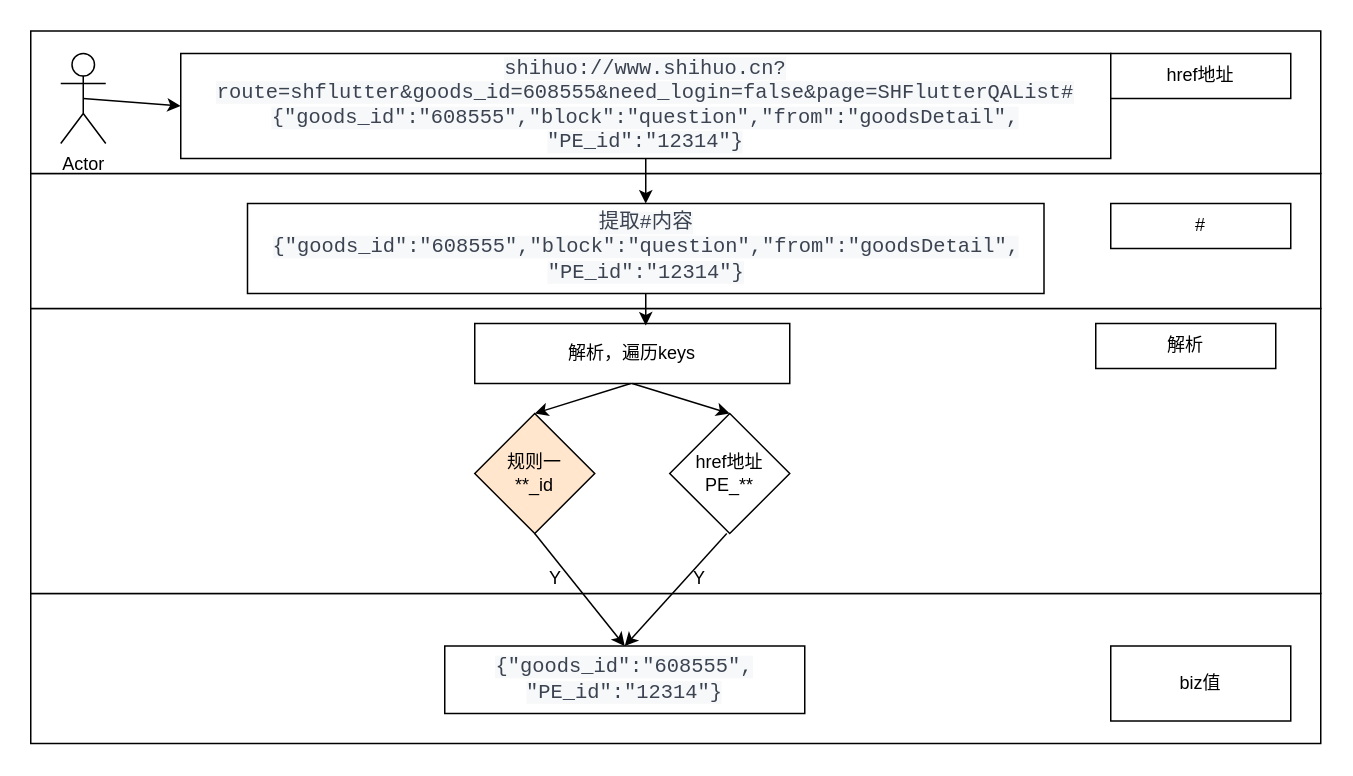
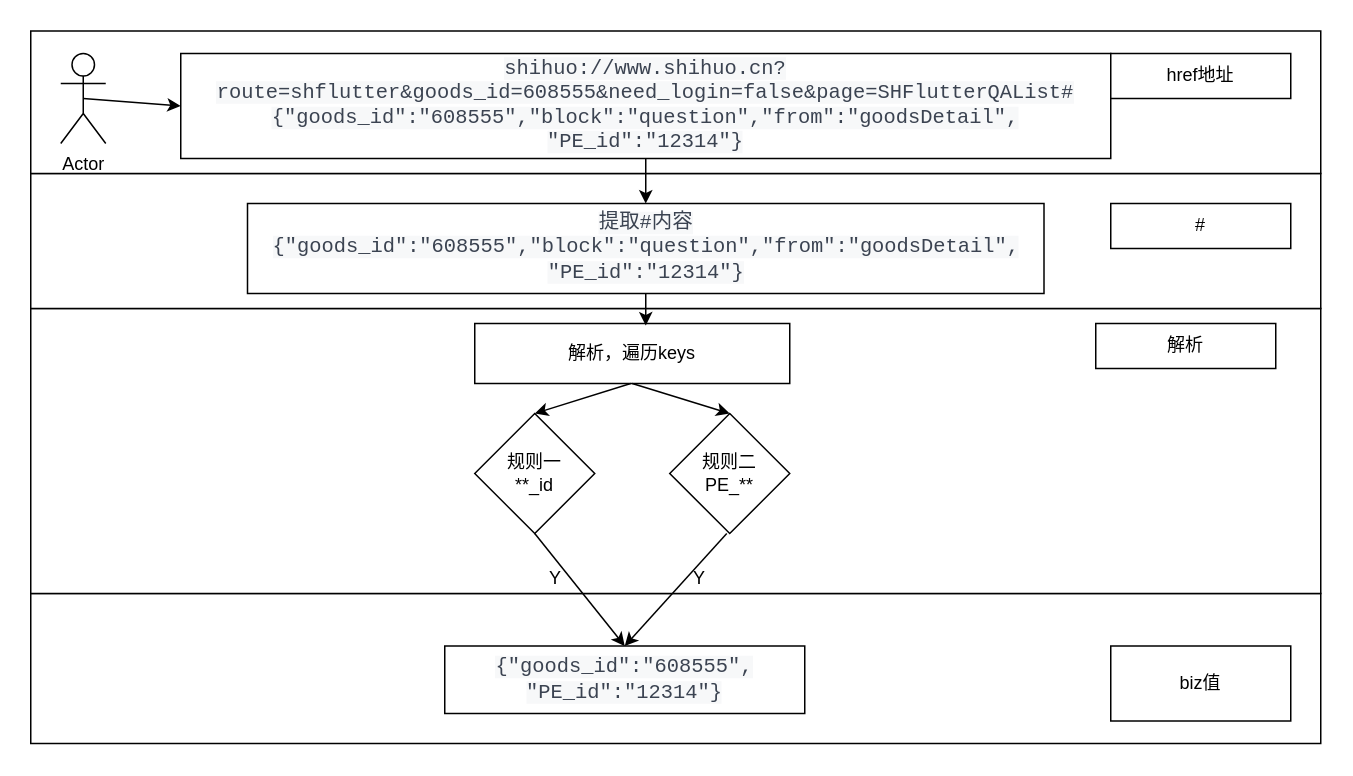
(535, 473) -> (535, 473)
(730, 473) -> (730, 473)
